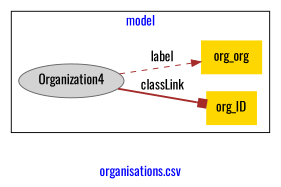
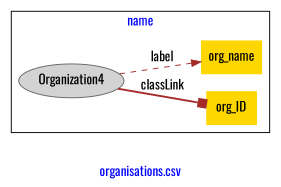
(140, 22) -> (140, 22)
(232, 57) -> (232, 57)
